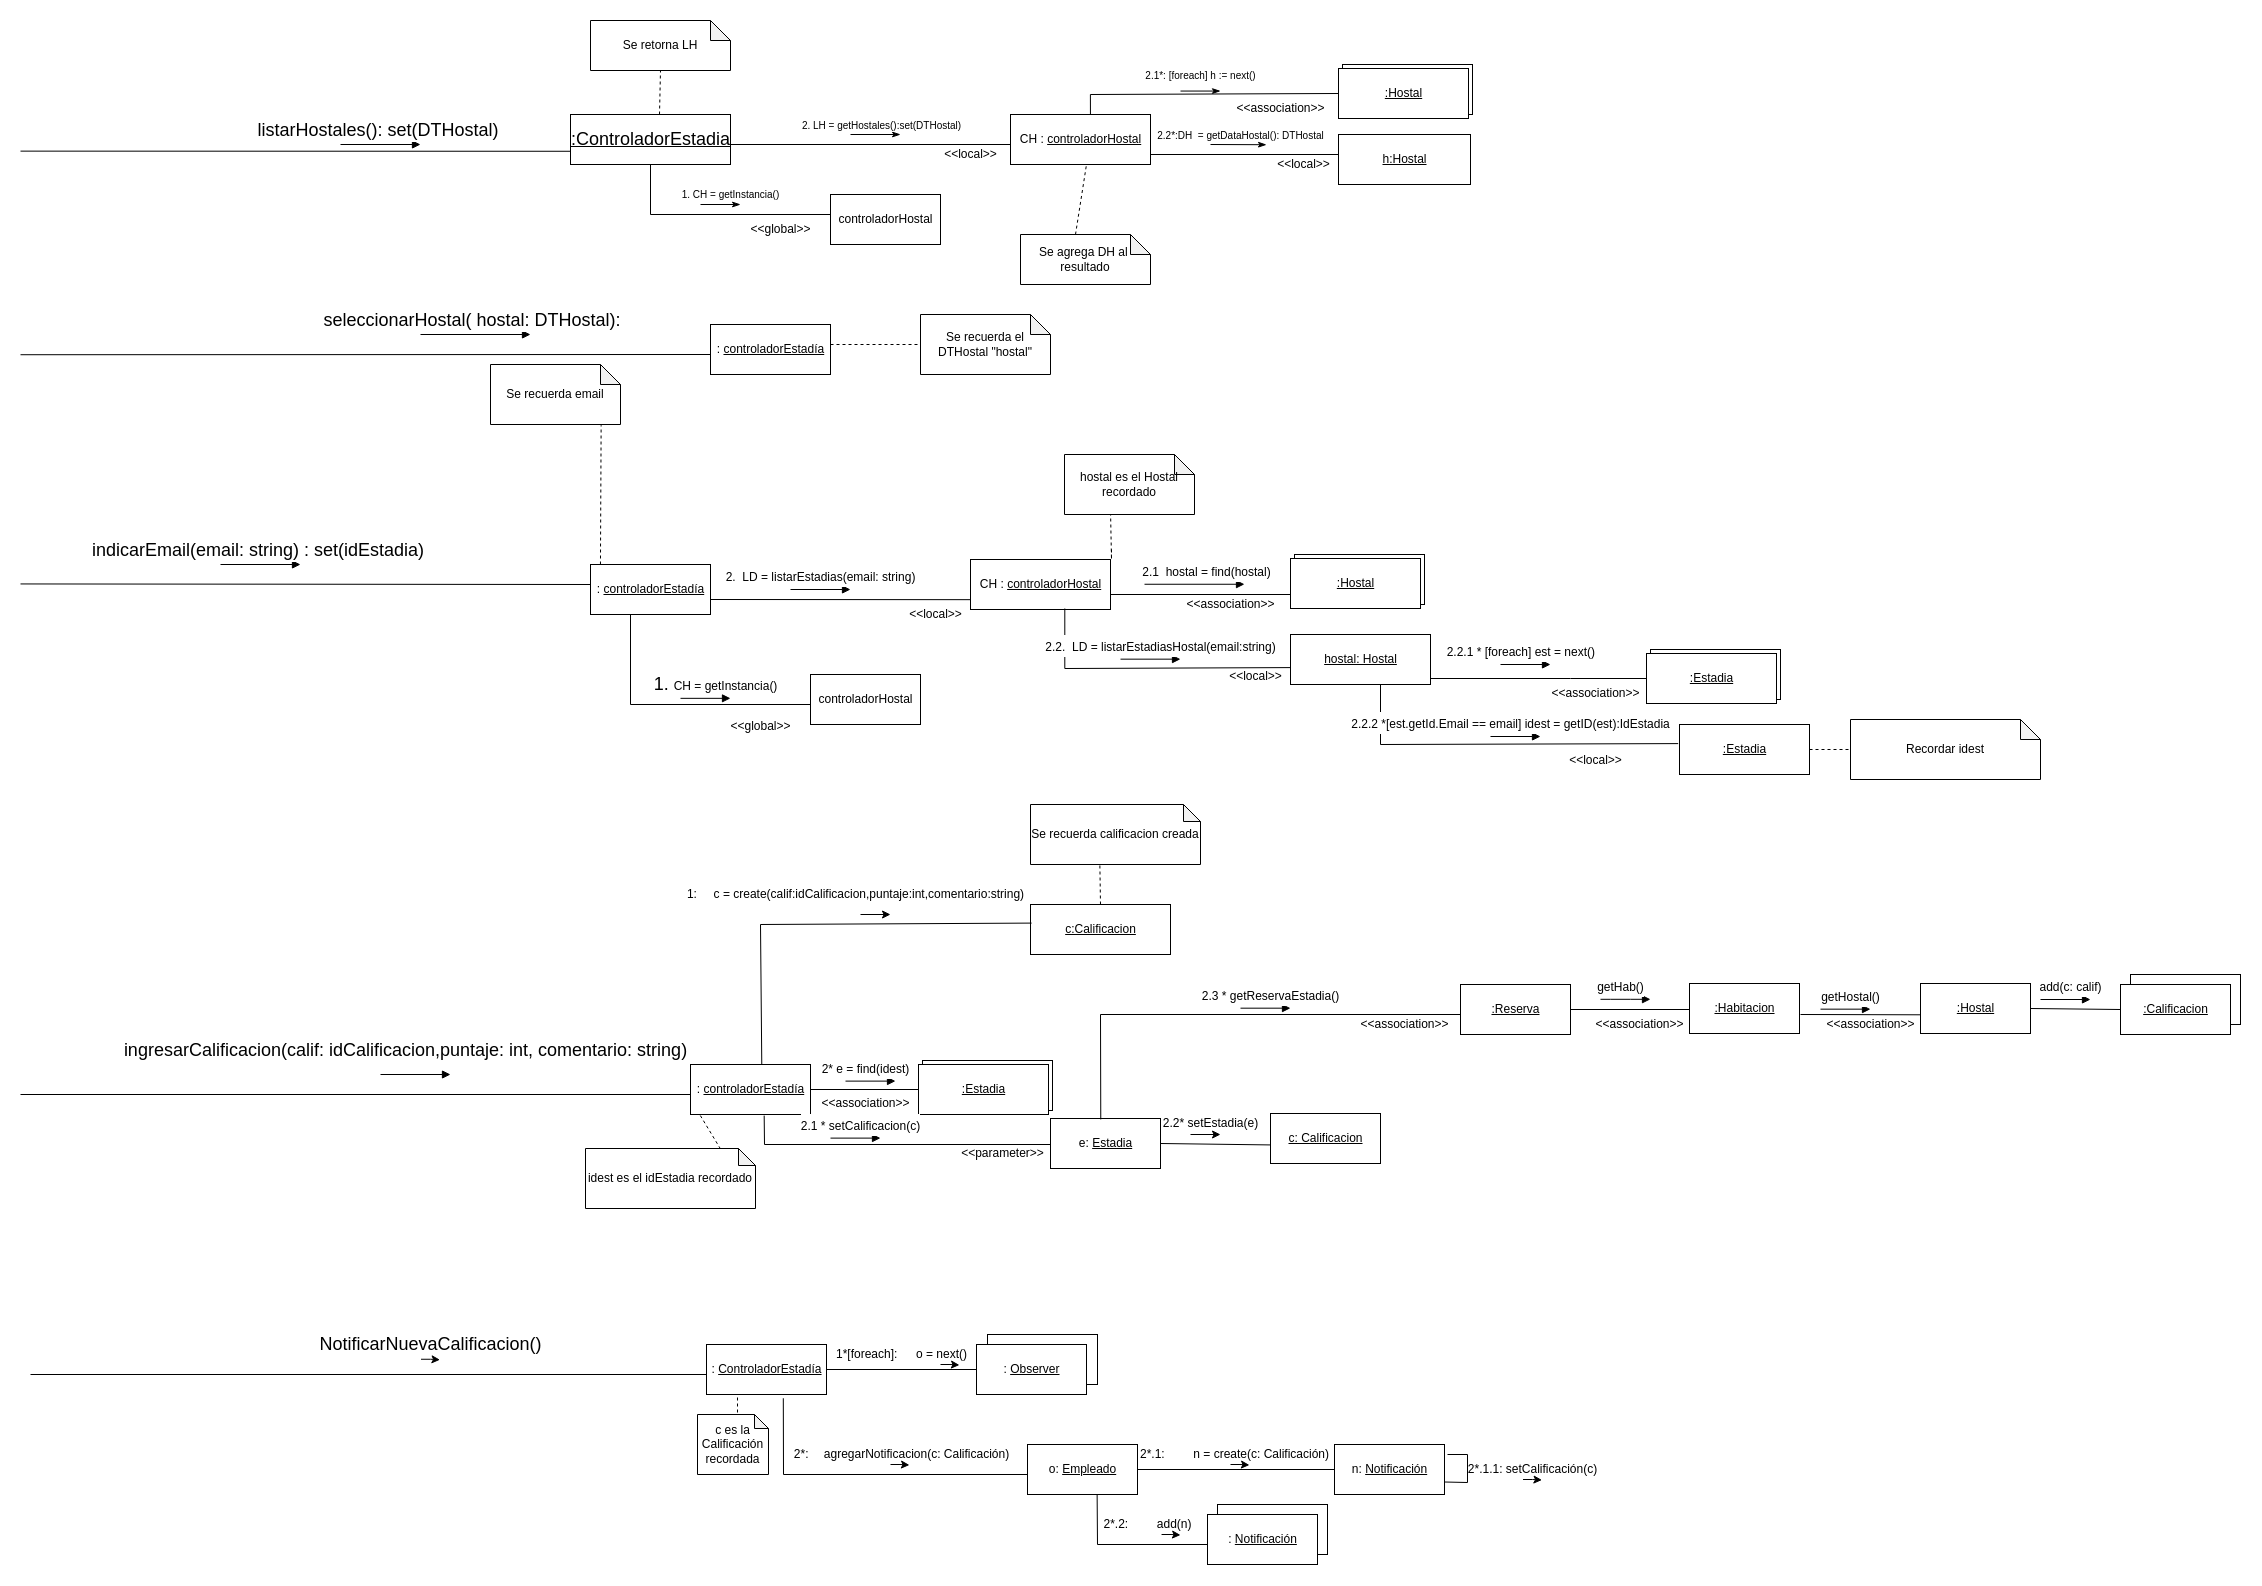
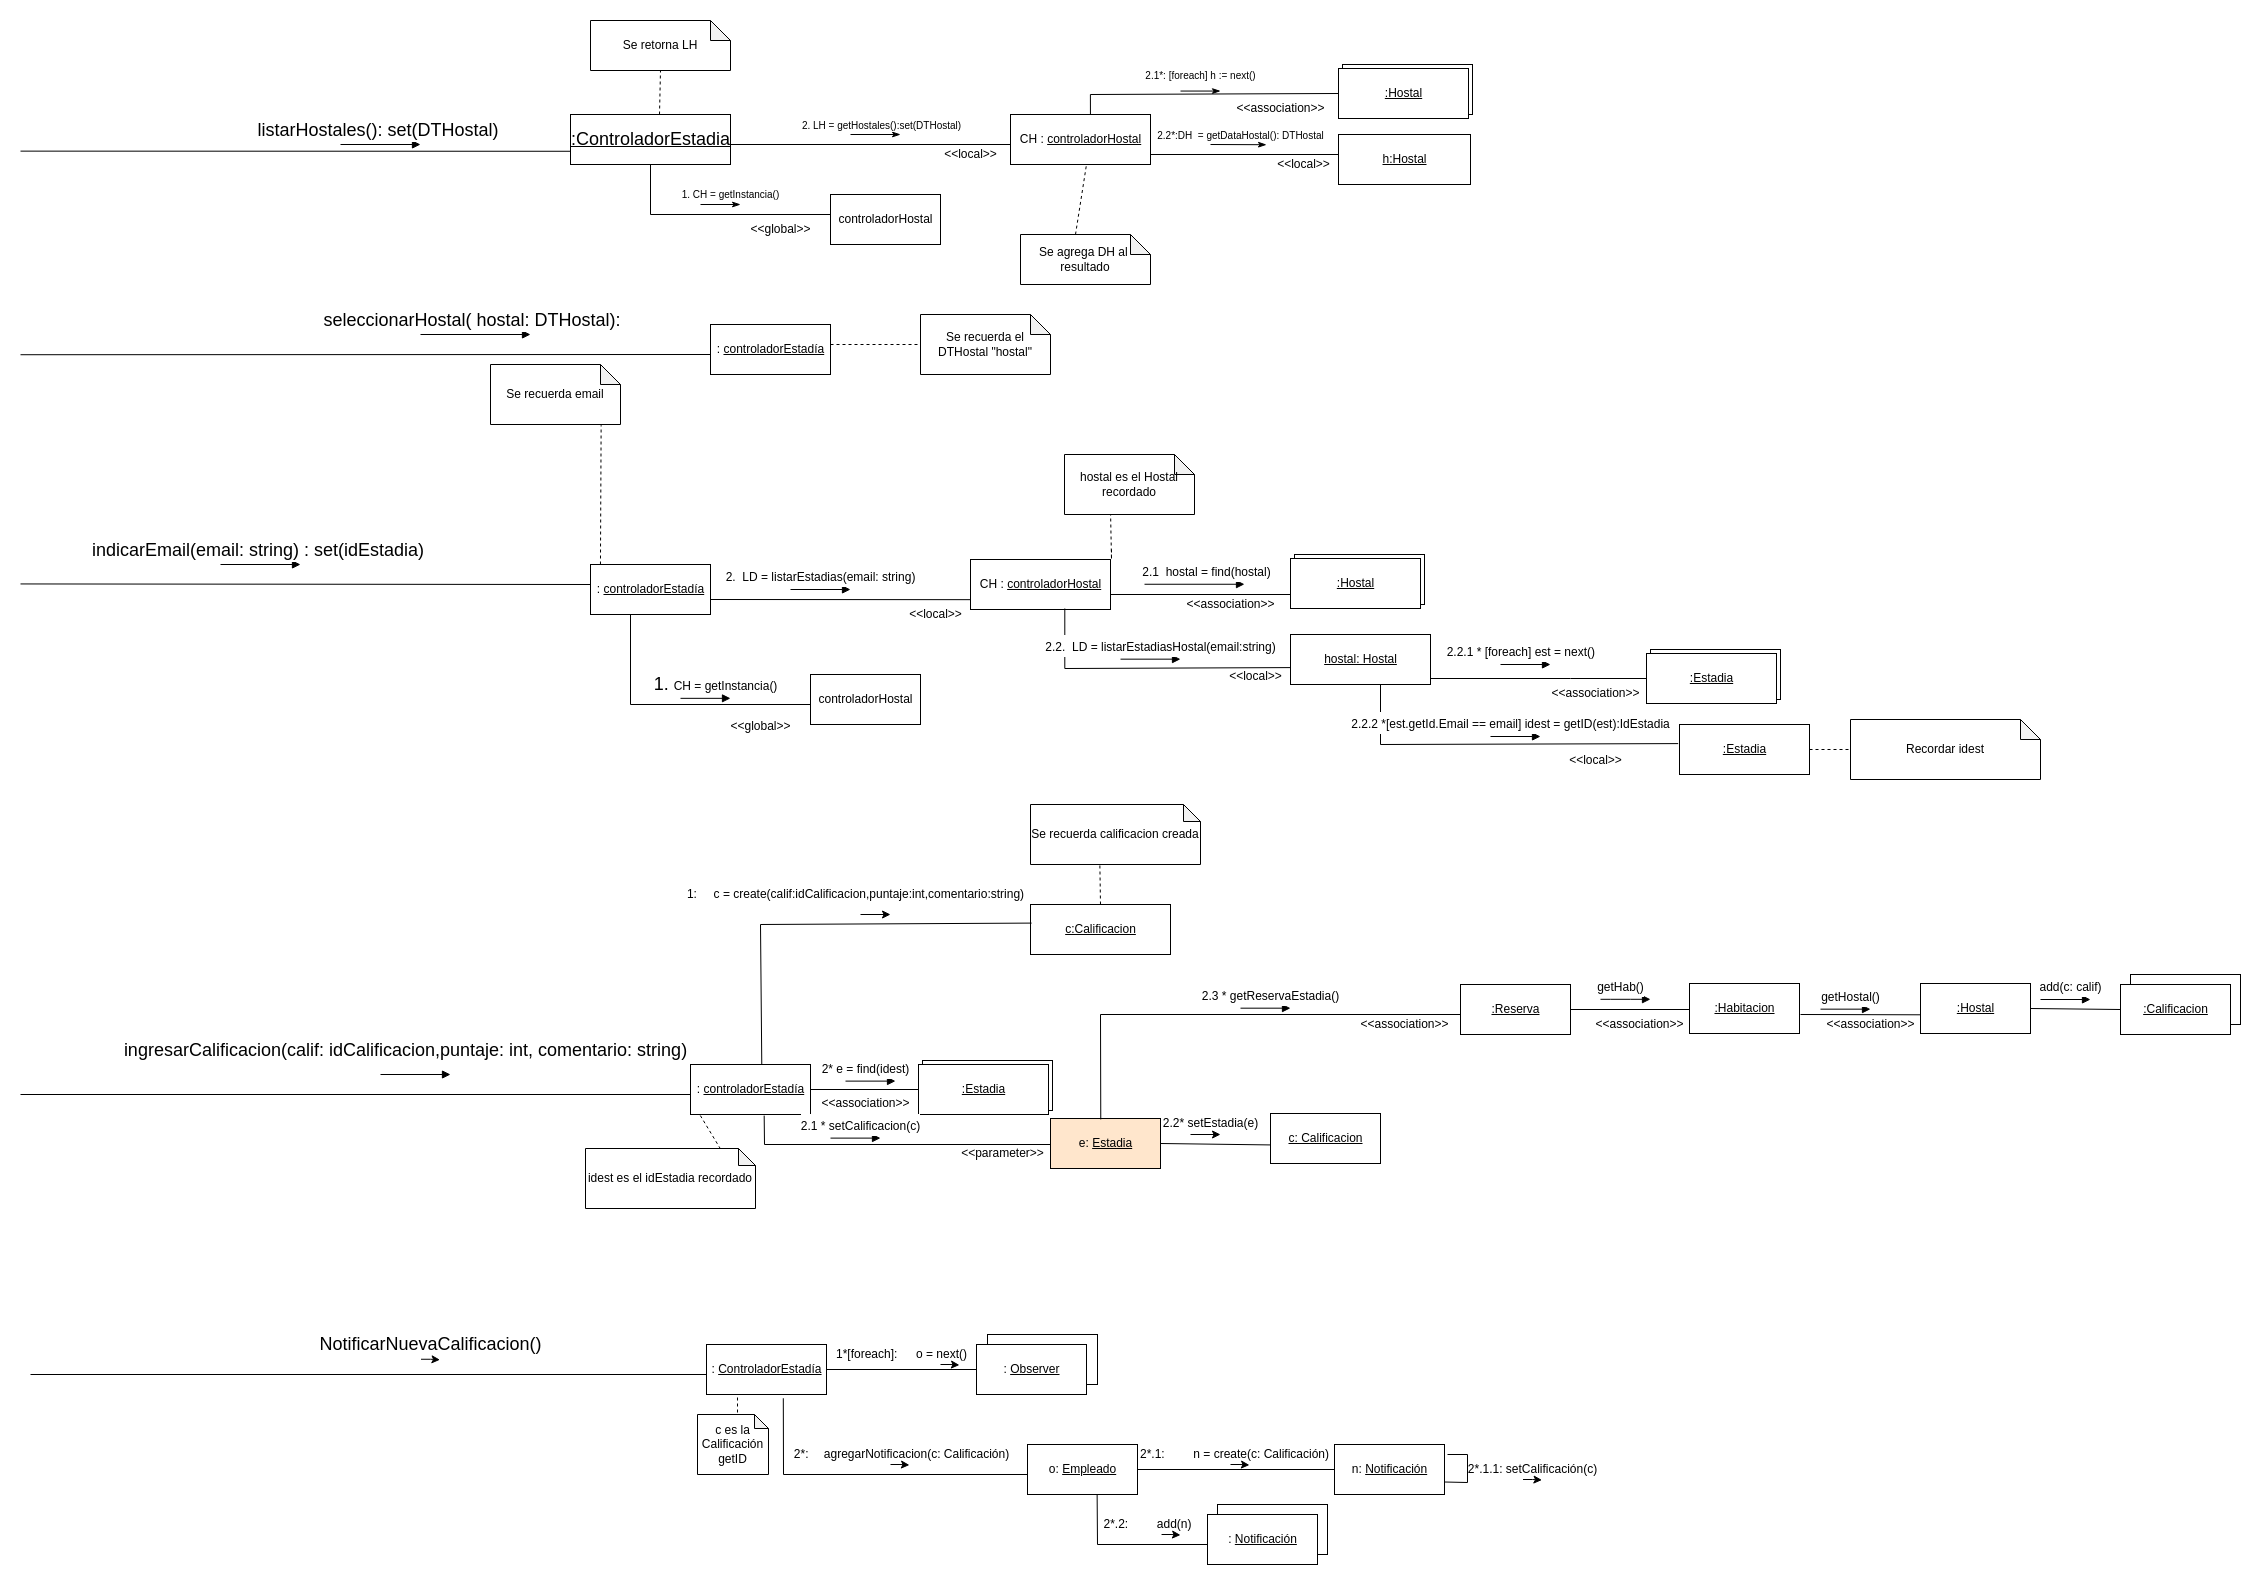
(1106, 1144) -> (1106, 1144)
(733, 1445) -> (733, 1445)
